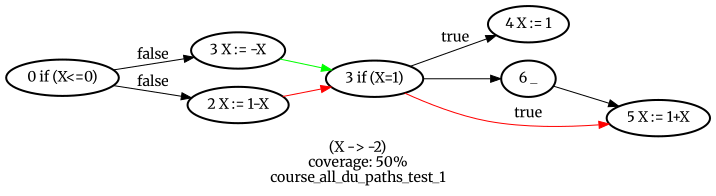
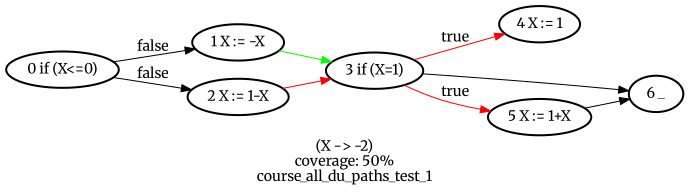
(238, 50) -> (238, 42)
(448, 53) -> (454, 48)
(581, 95) -> (602, 105)
